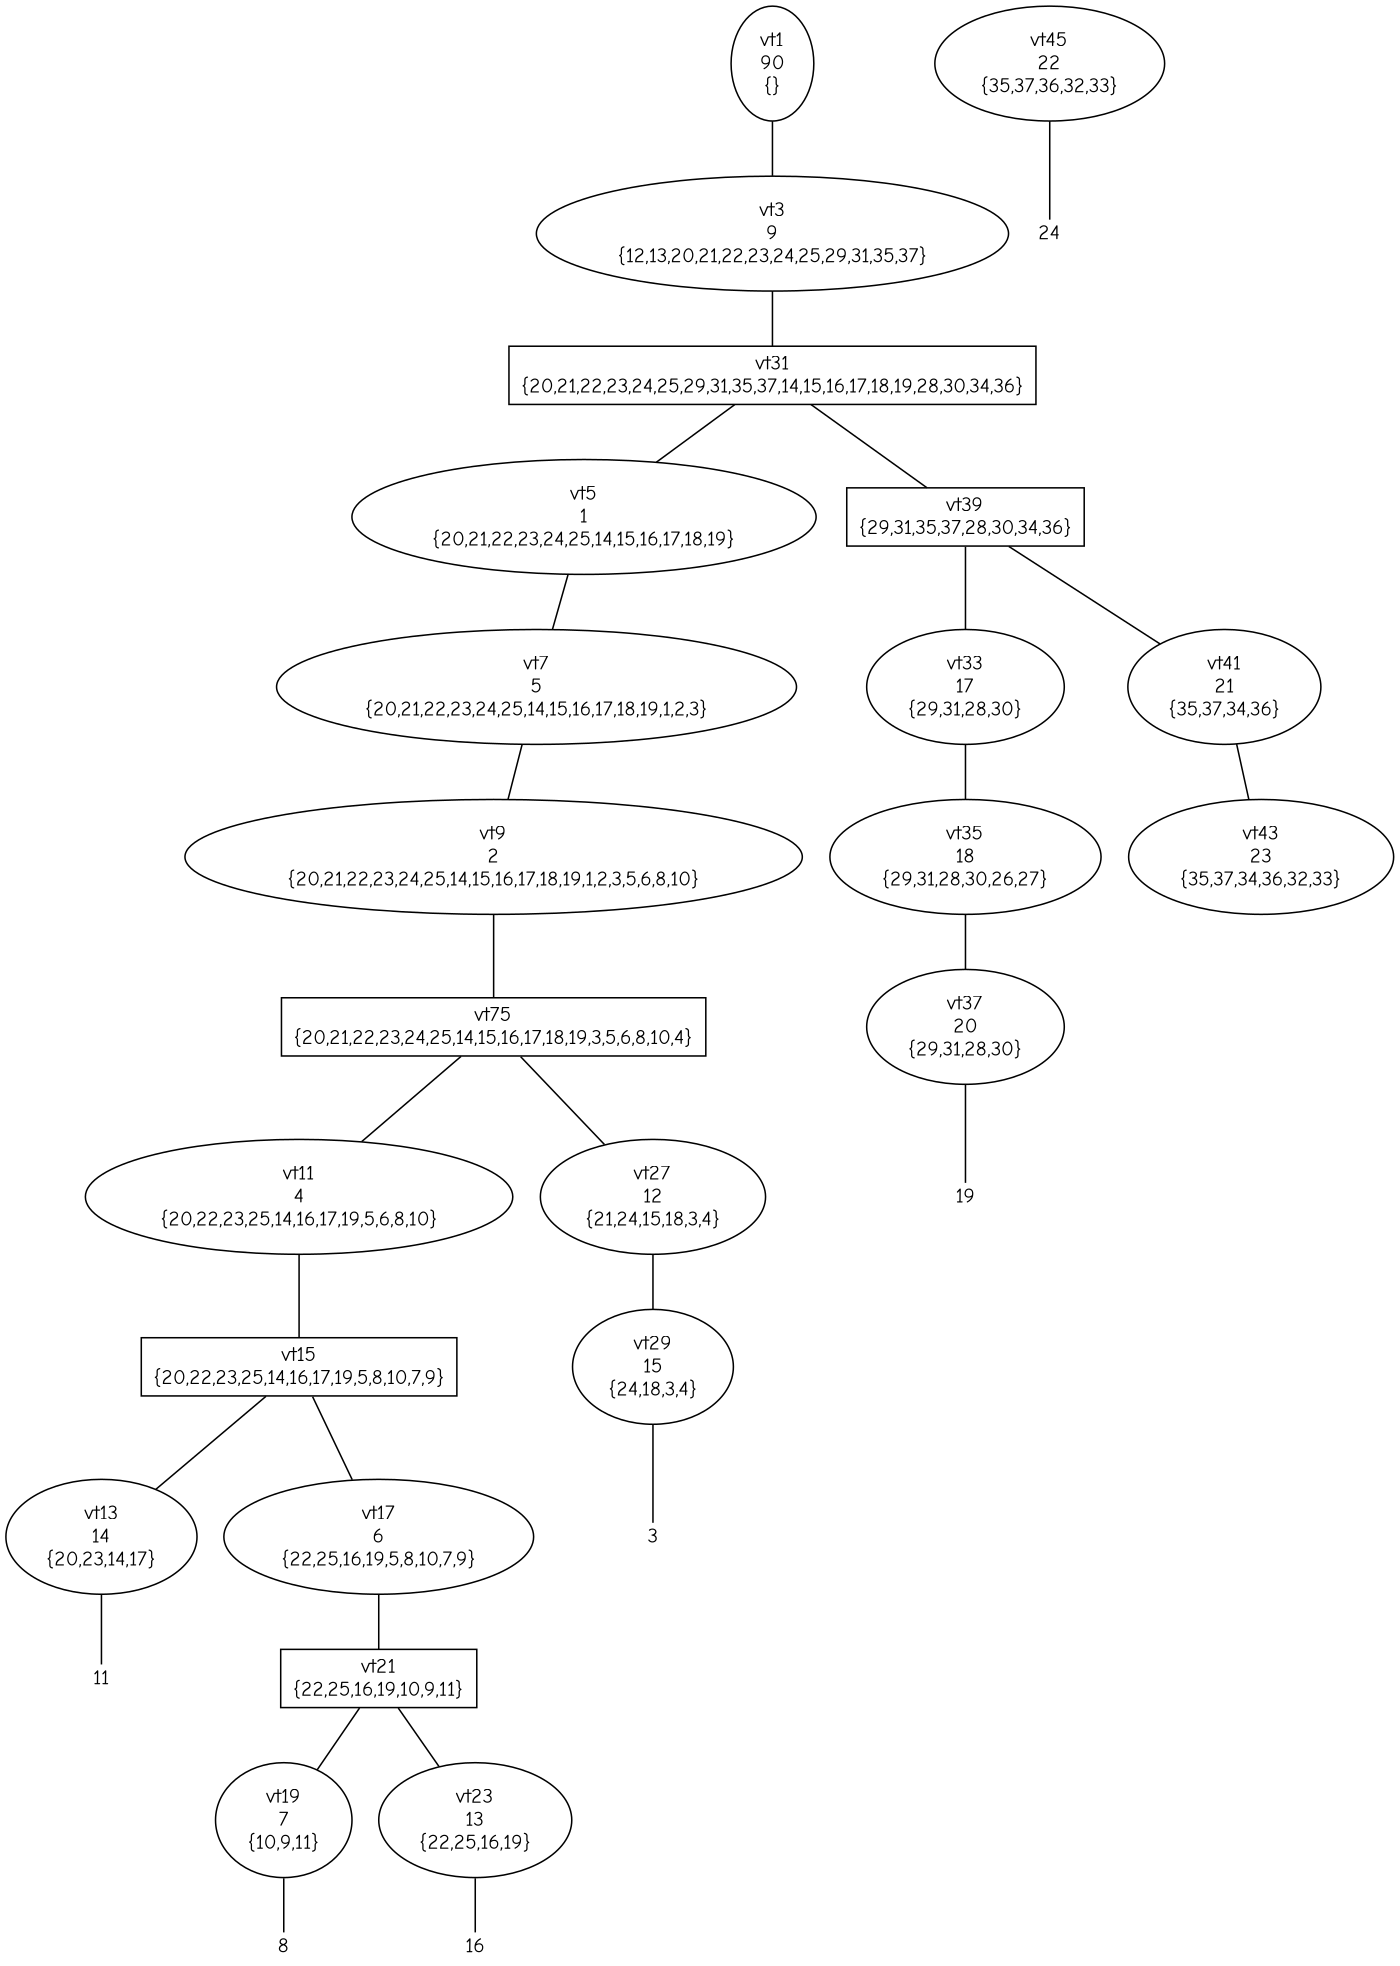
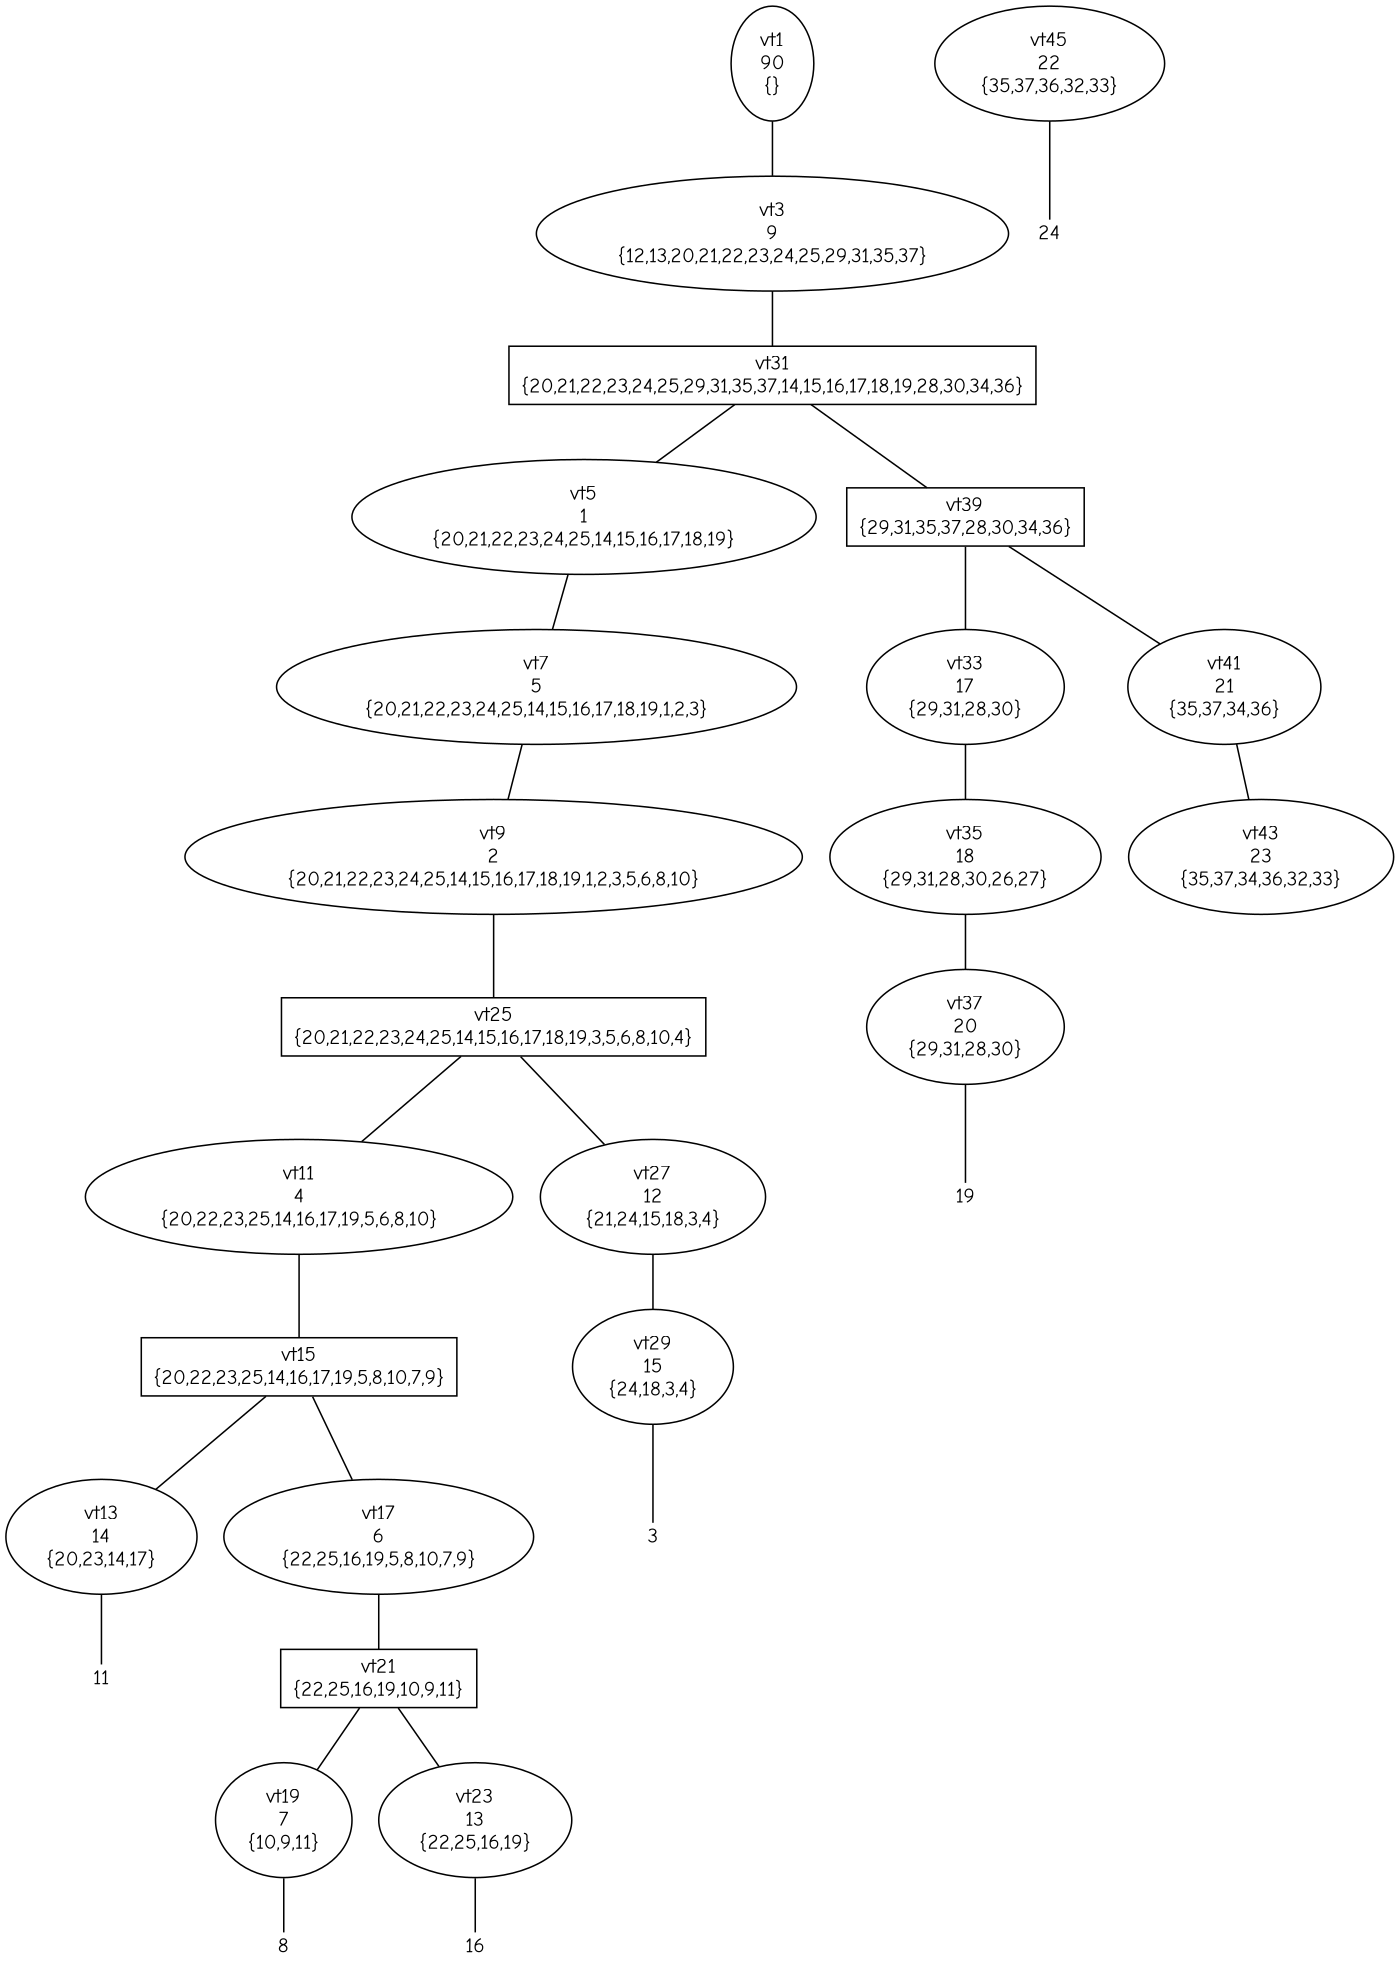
(494, 1027) -> (494, 1027)
